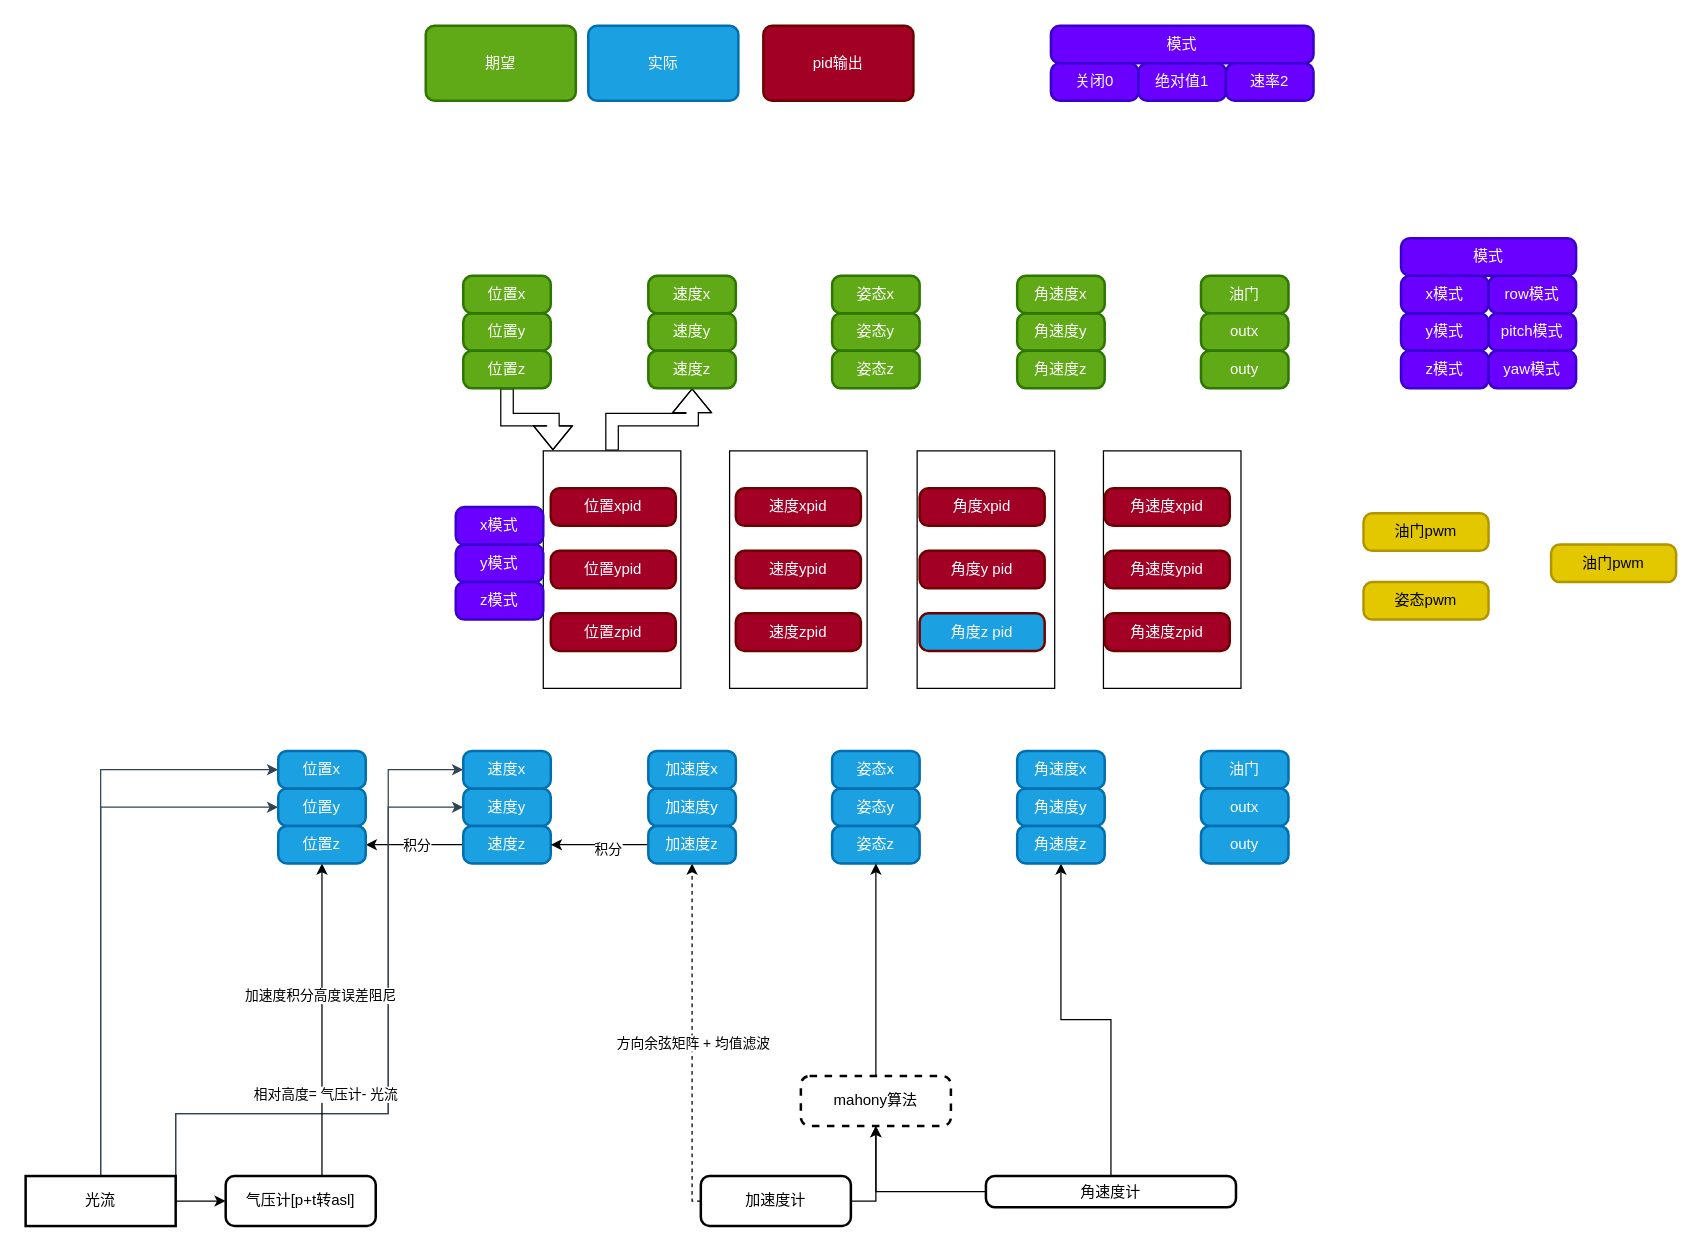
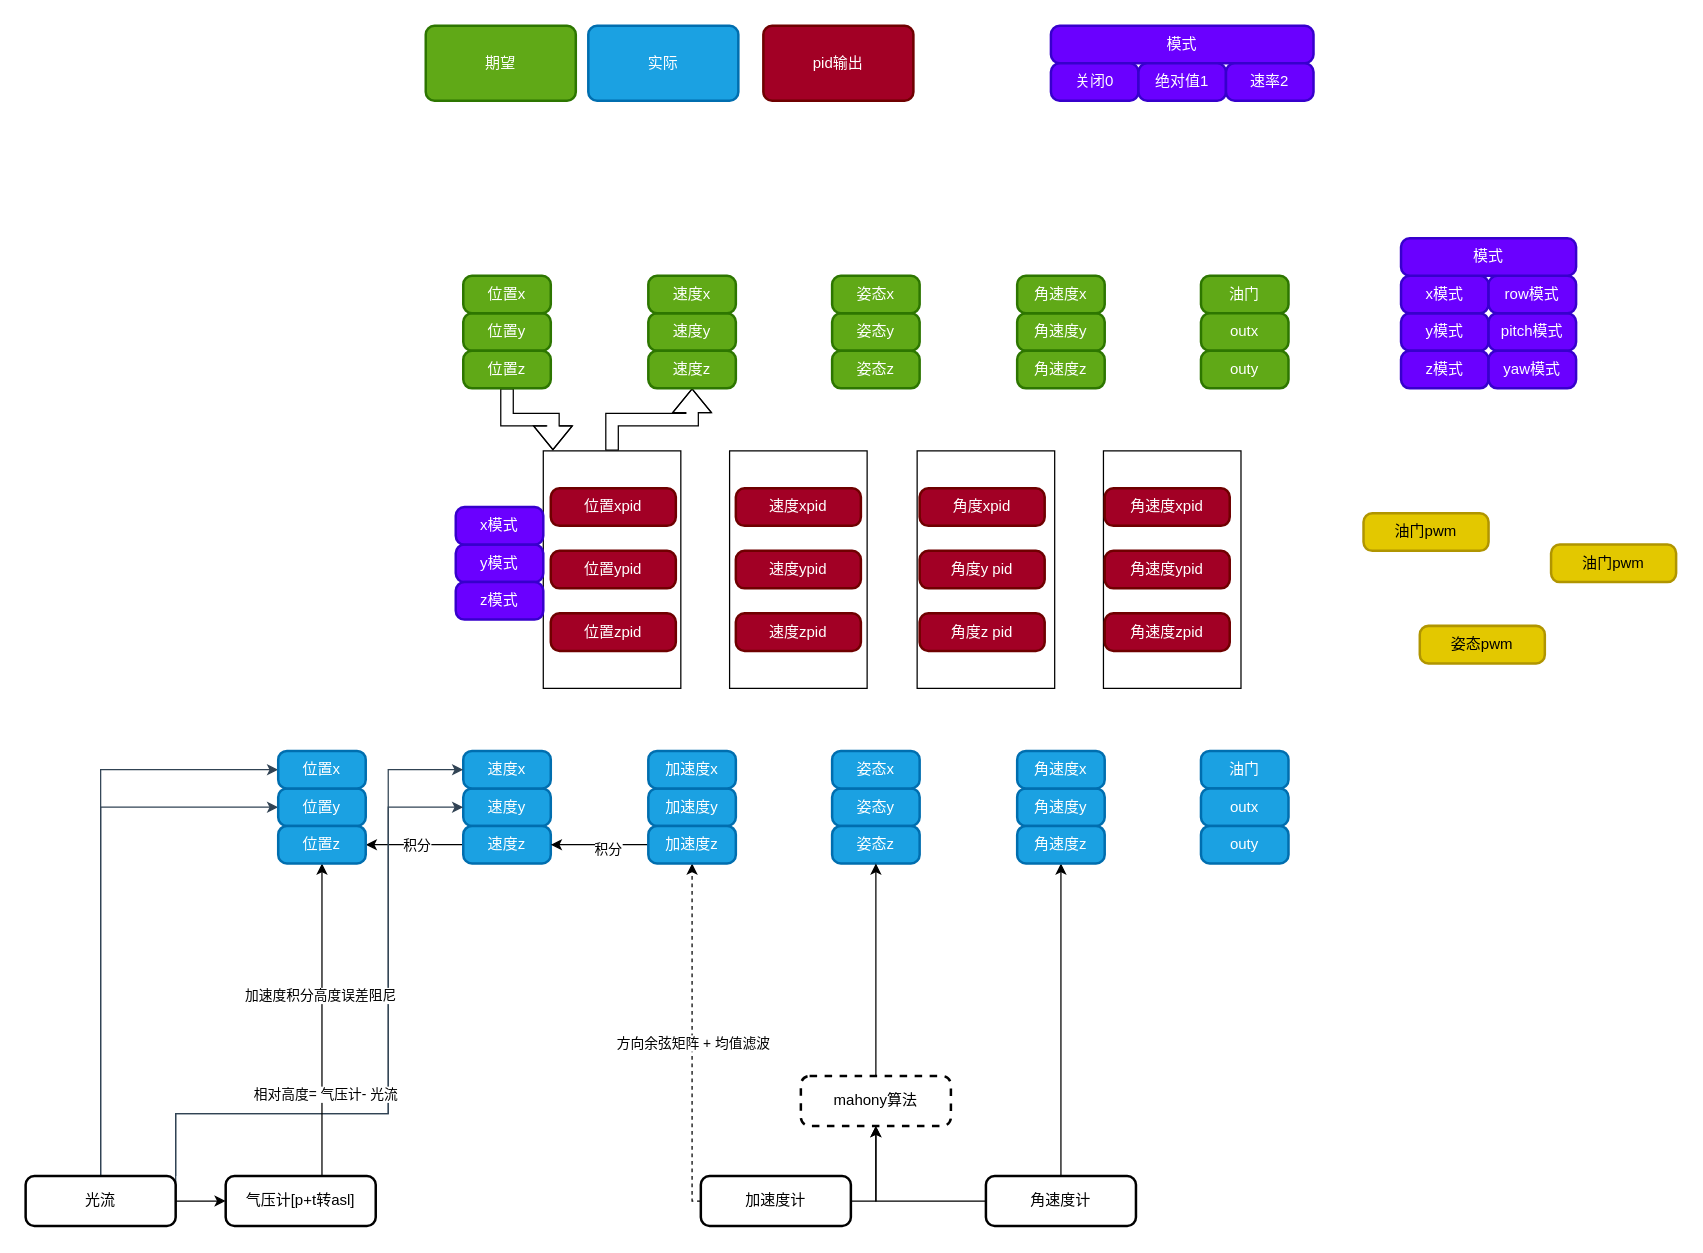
(1426, 601) -> (1482, 644)
(982, 632) -> (982, 632)
(1111, 1191) -> (1061, 1201)
(101, 1201) -> (101, 1201)
